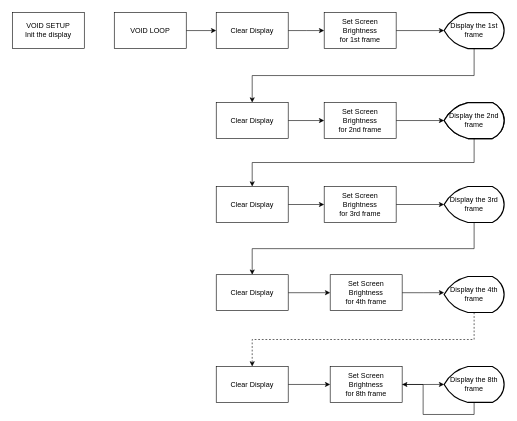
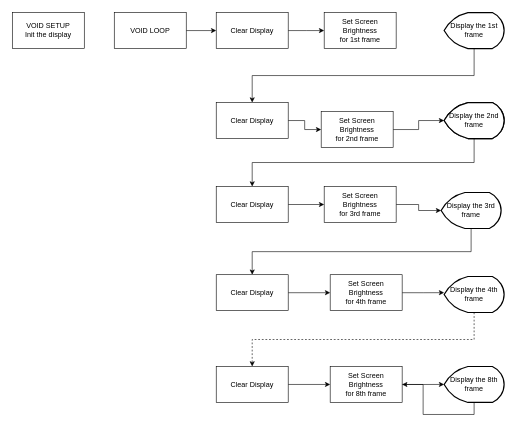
(418, 30) -> none
(360, 120) -> (357, 129)
(474, 204) -> (471, 210)
